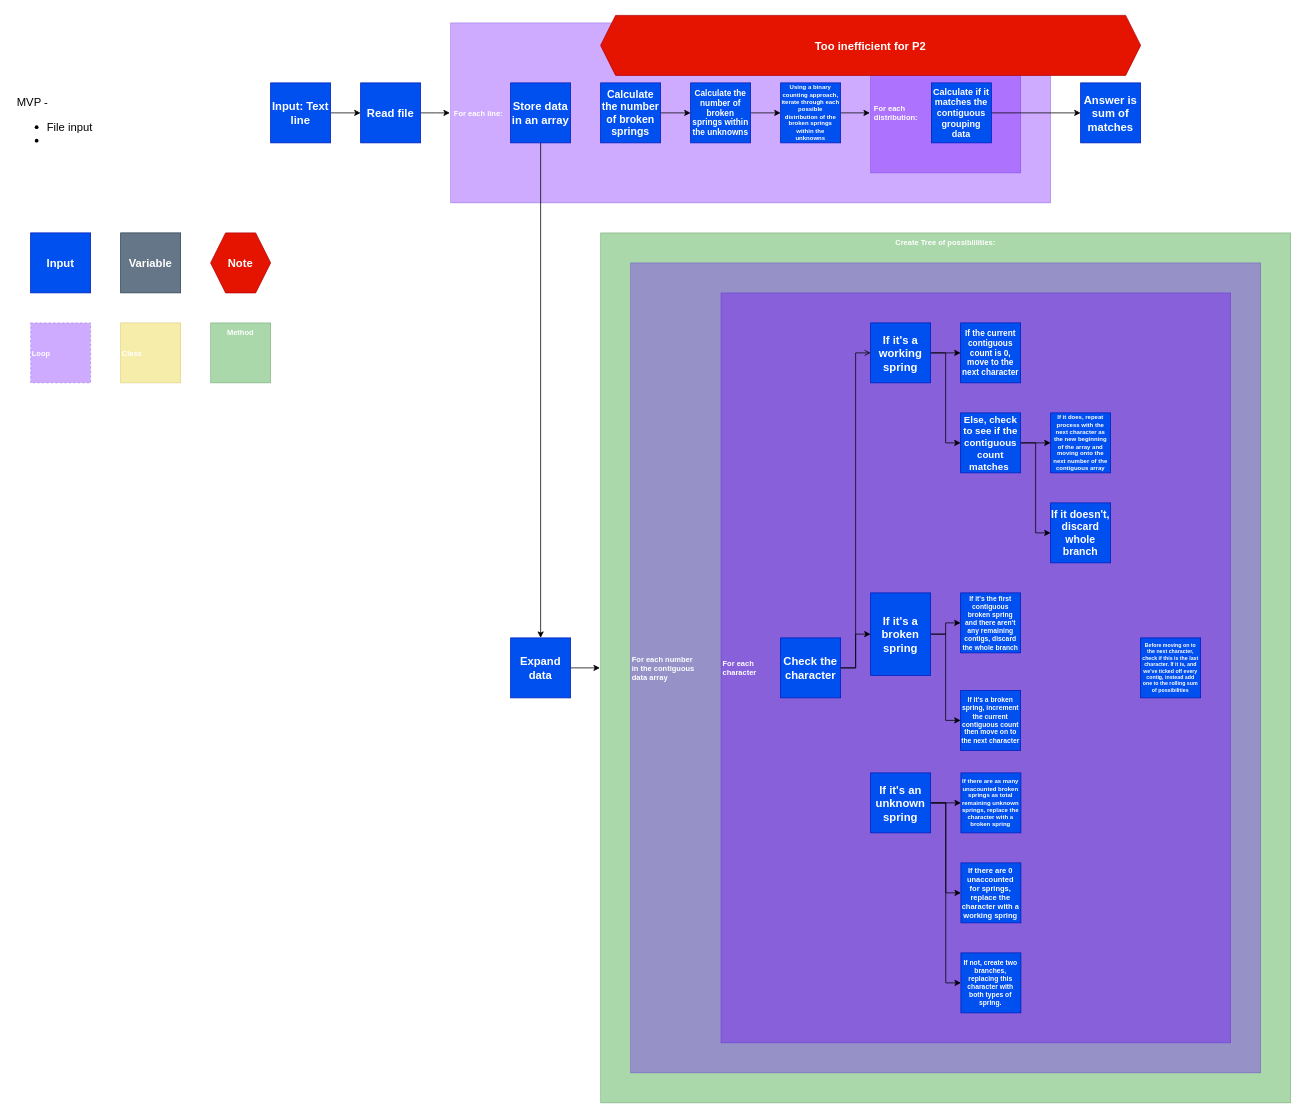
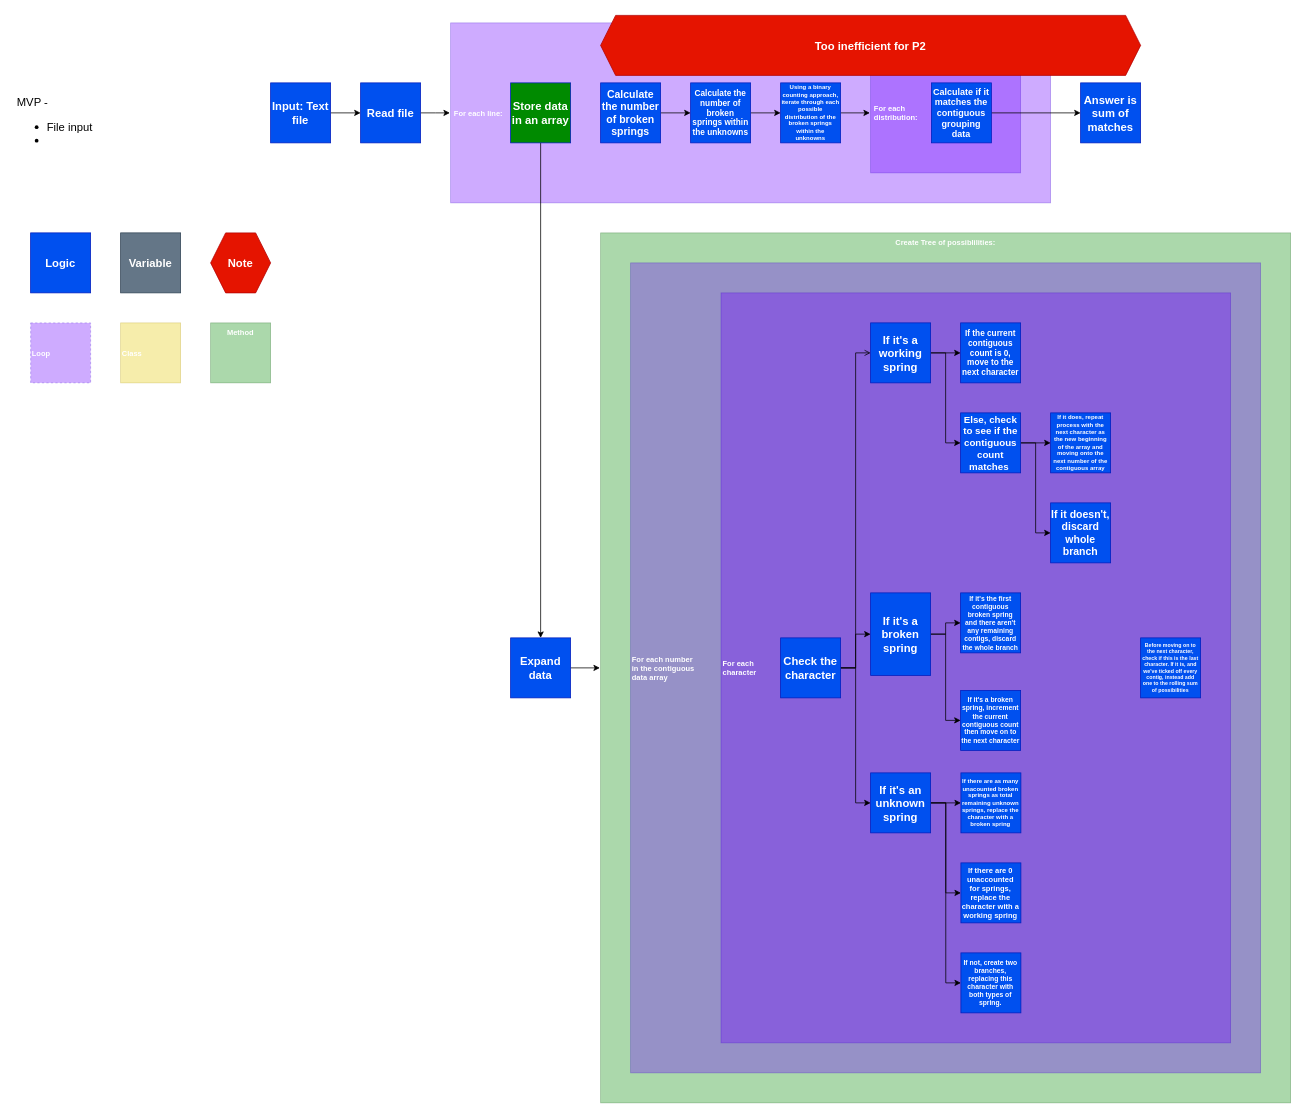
(300, 113) -> (300, 113)
(540, 113) -> (540, 113)
(60, 263) -> (60, 263)
none -> (855, 741)
